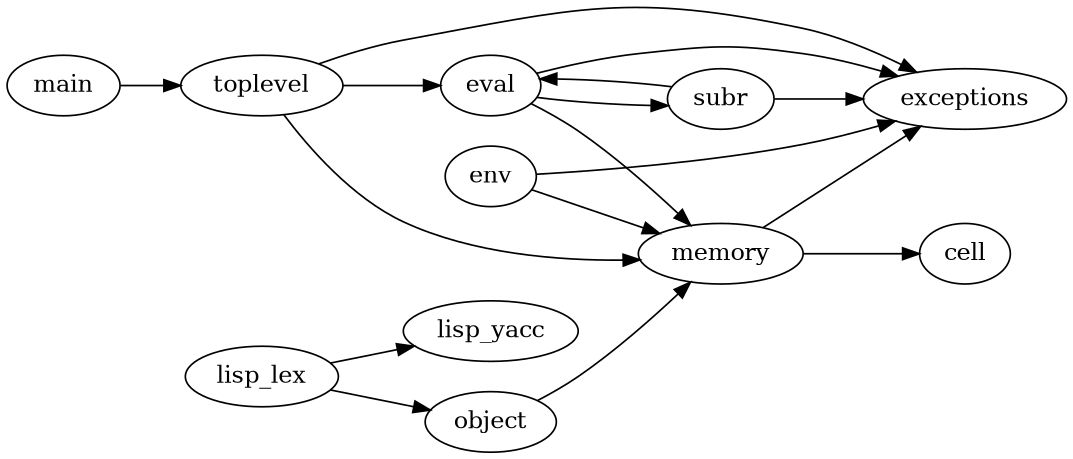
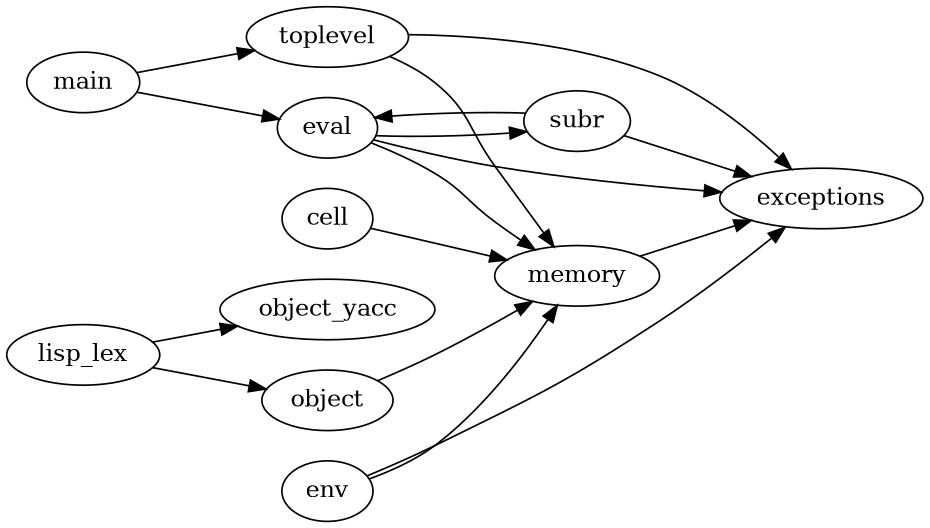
(383, 86) -> (200, 104)
(853, 254) -> (430, 242)
(491, 331) -> (327, 309)
